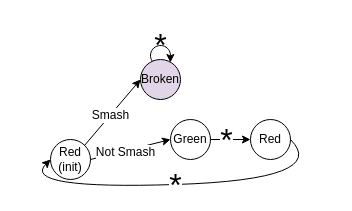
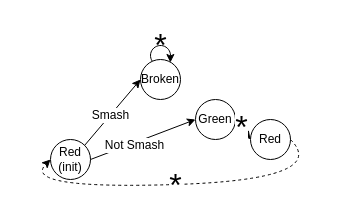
(161, 80) -> (161, 80)
(191, 140) -> (216, 120)
(250, 178) -> (250, 178)
